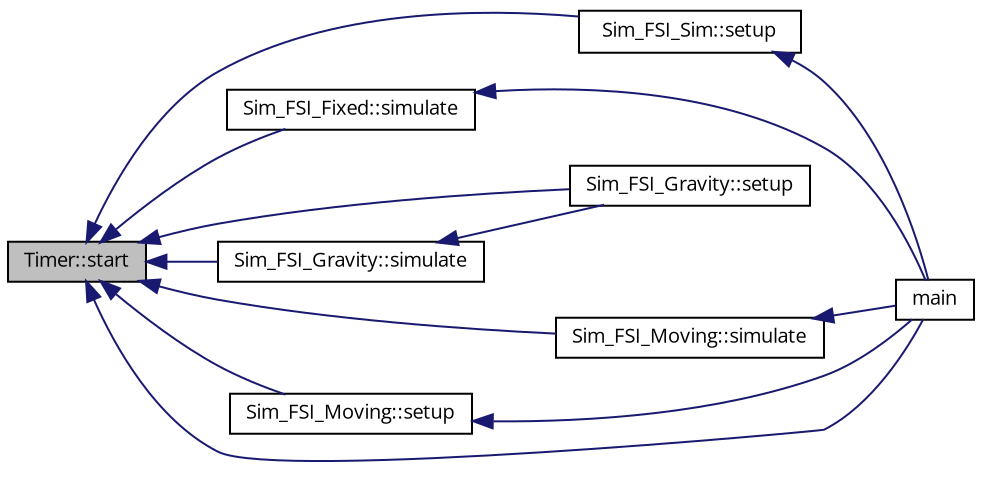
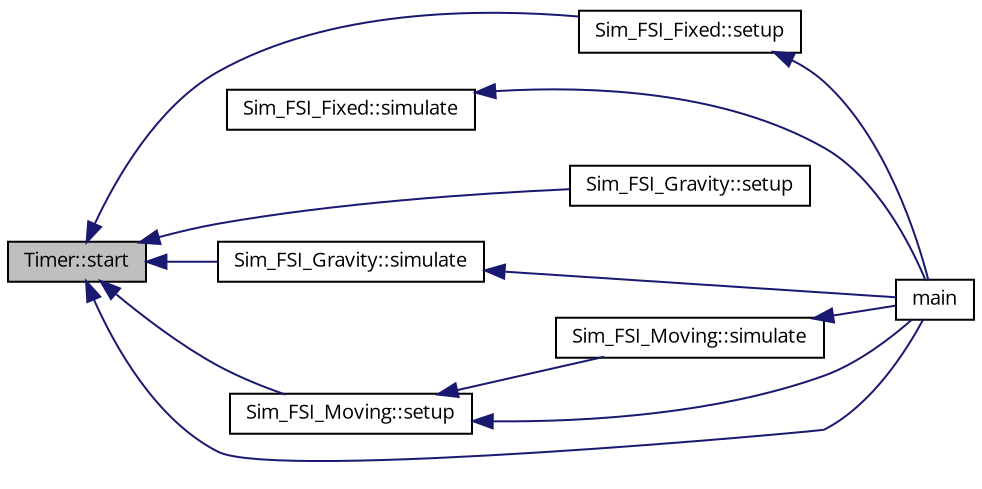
(690, 32) -> (690, 32)
(196, 171) -> none
(531, 221) -> (701, 285)
(356, 319) -> (531, 373)
